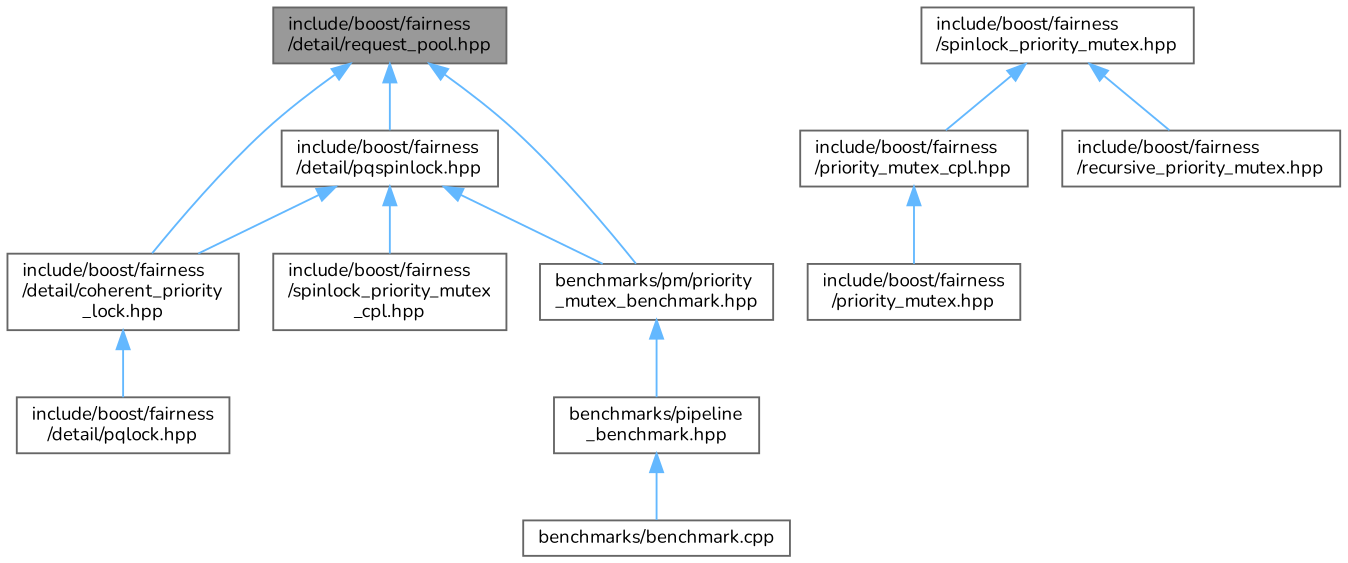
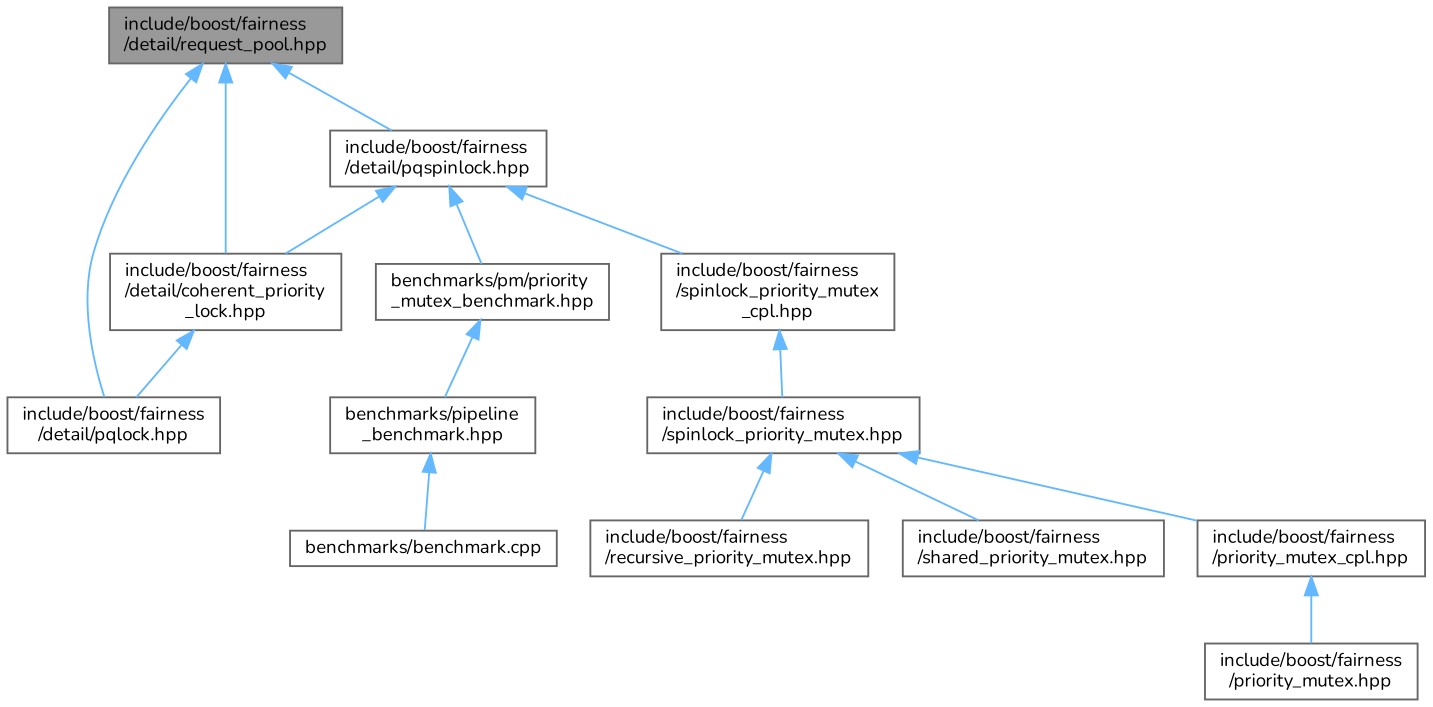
(547, 162) -> (102, 227)
none -> (781, 373)
none -> (1033, 548)
